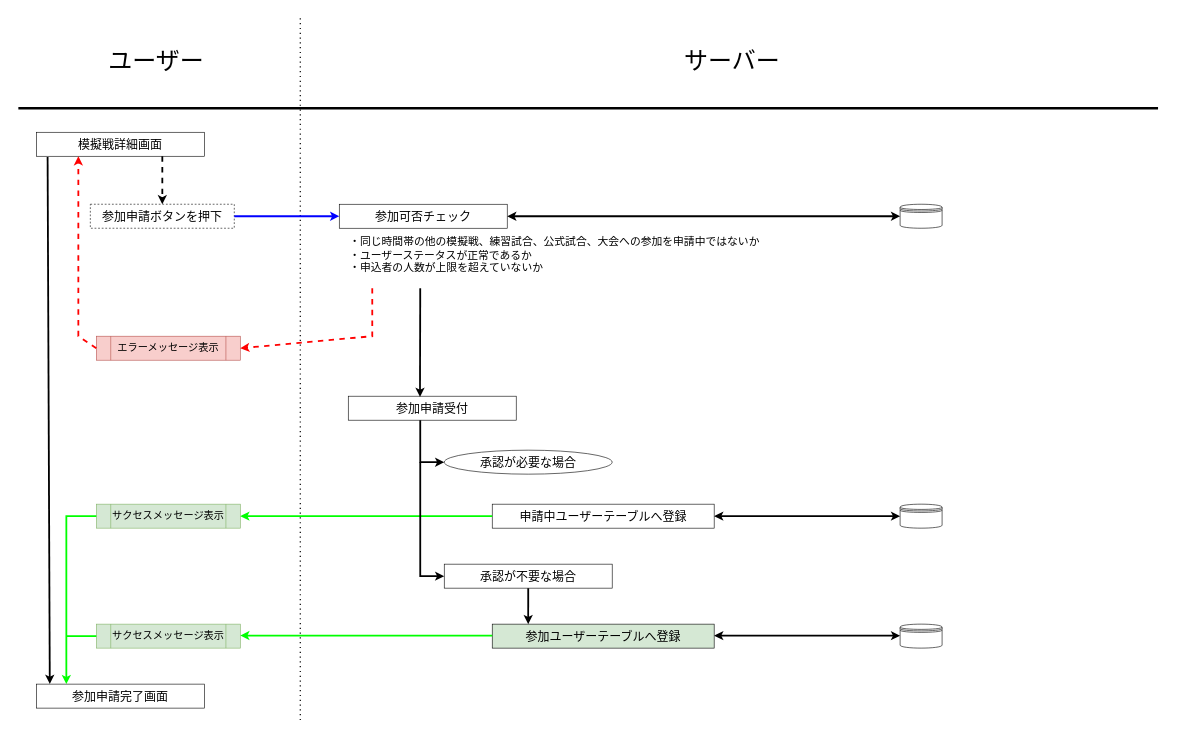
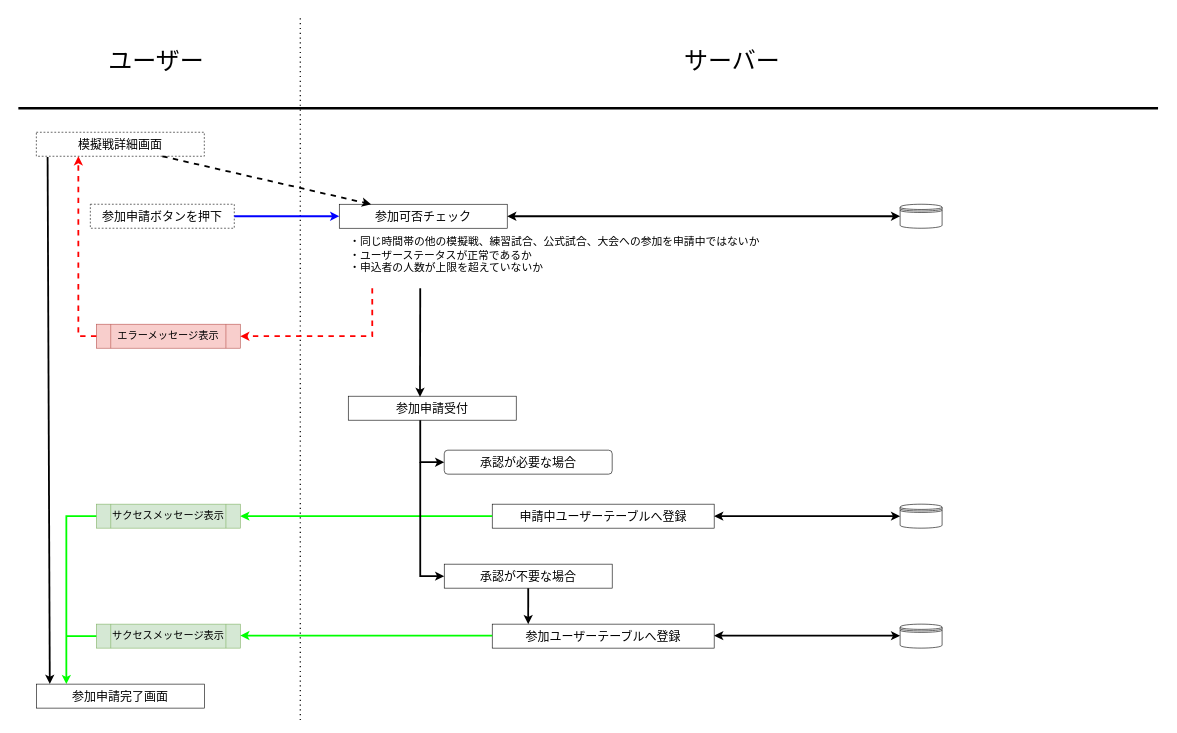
(120, 144) -> (120, 144)
(162, 177) -> (263, 179)
(168, 348) -> (168, 336)
(528, 462) -> (528, 462)
(603, 636) -> (603, 636)
